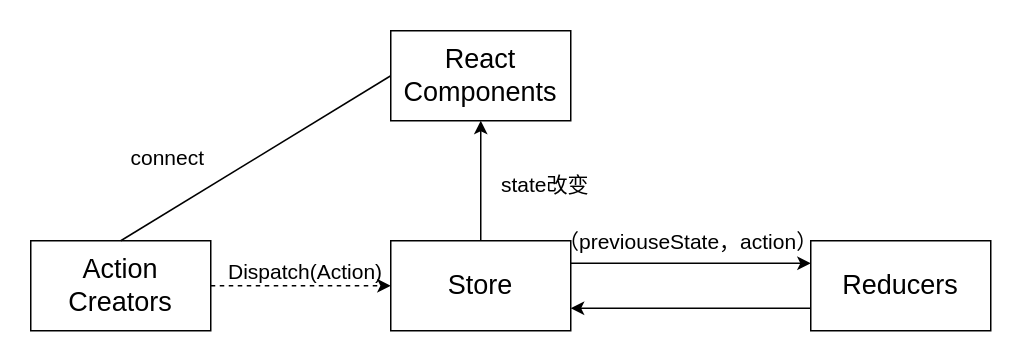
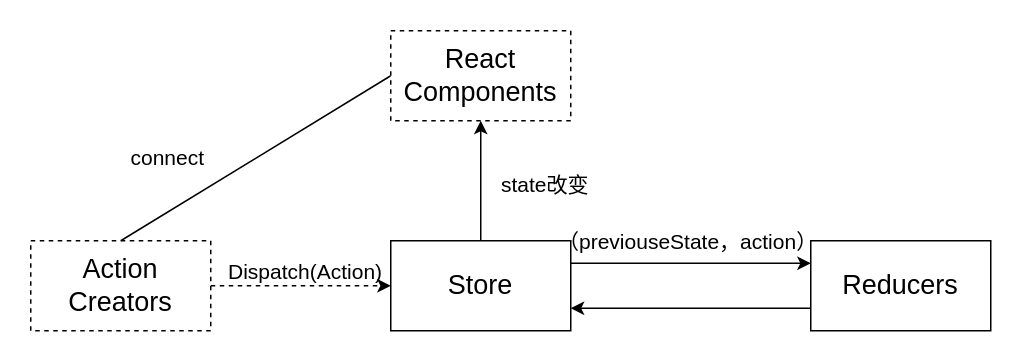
(481, 76) -> (481, 76)
(121, 286) -> (121, 286)
